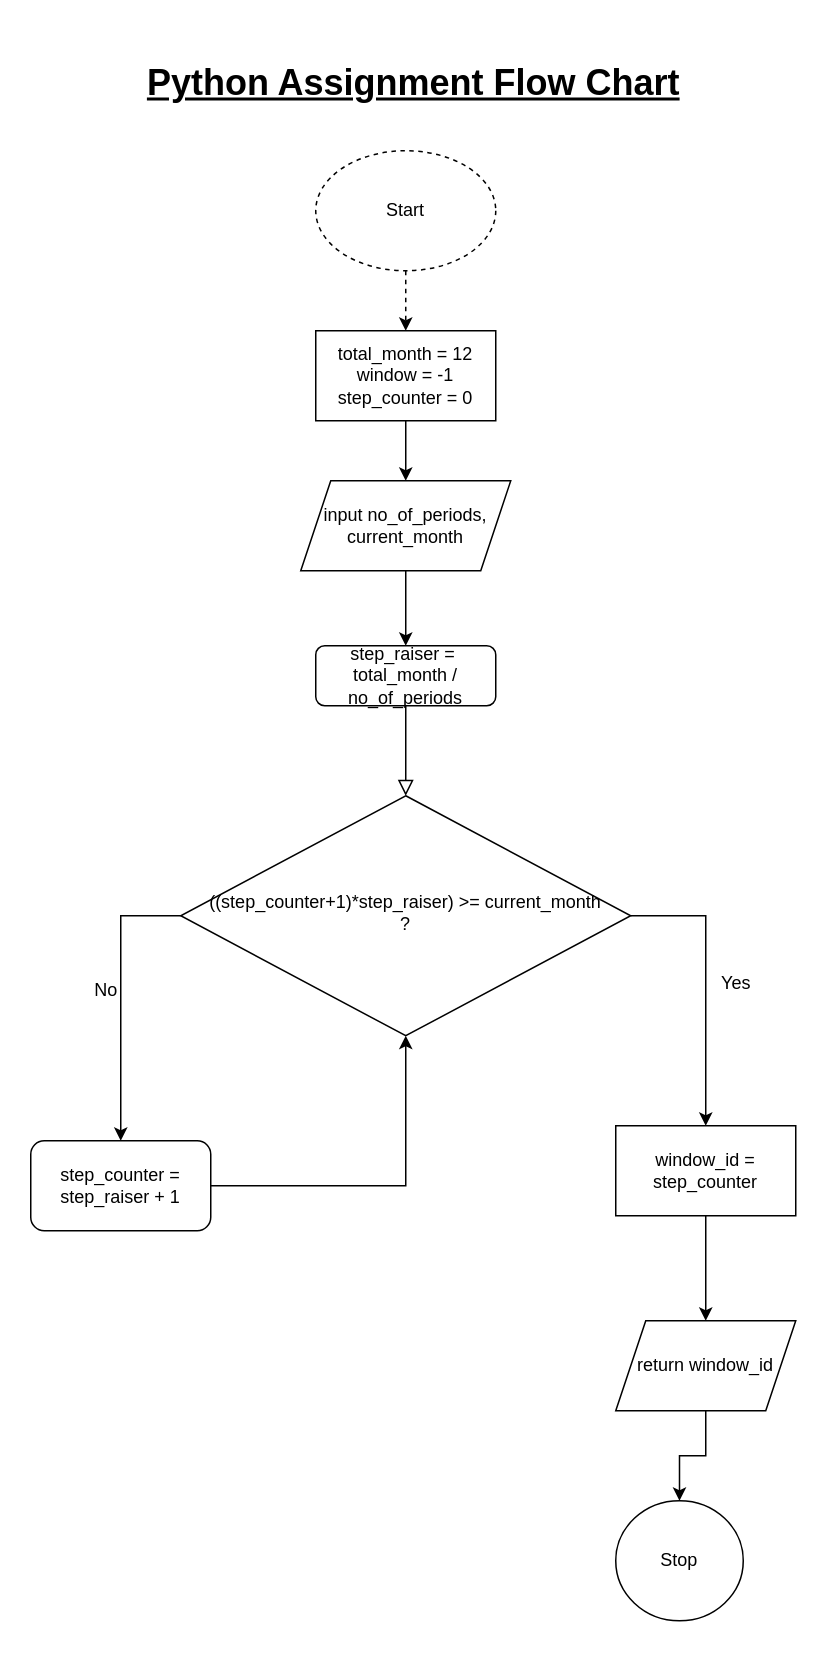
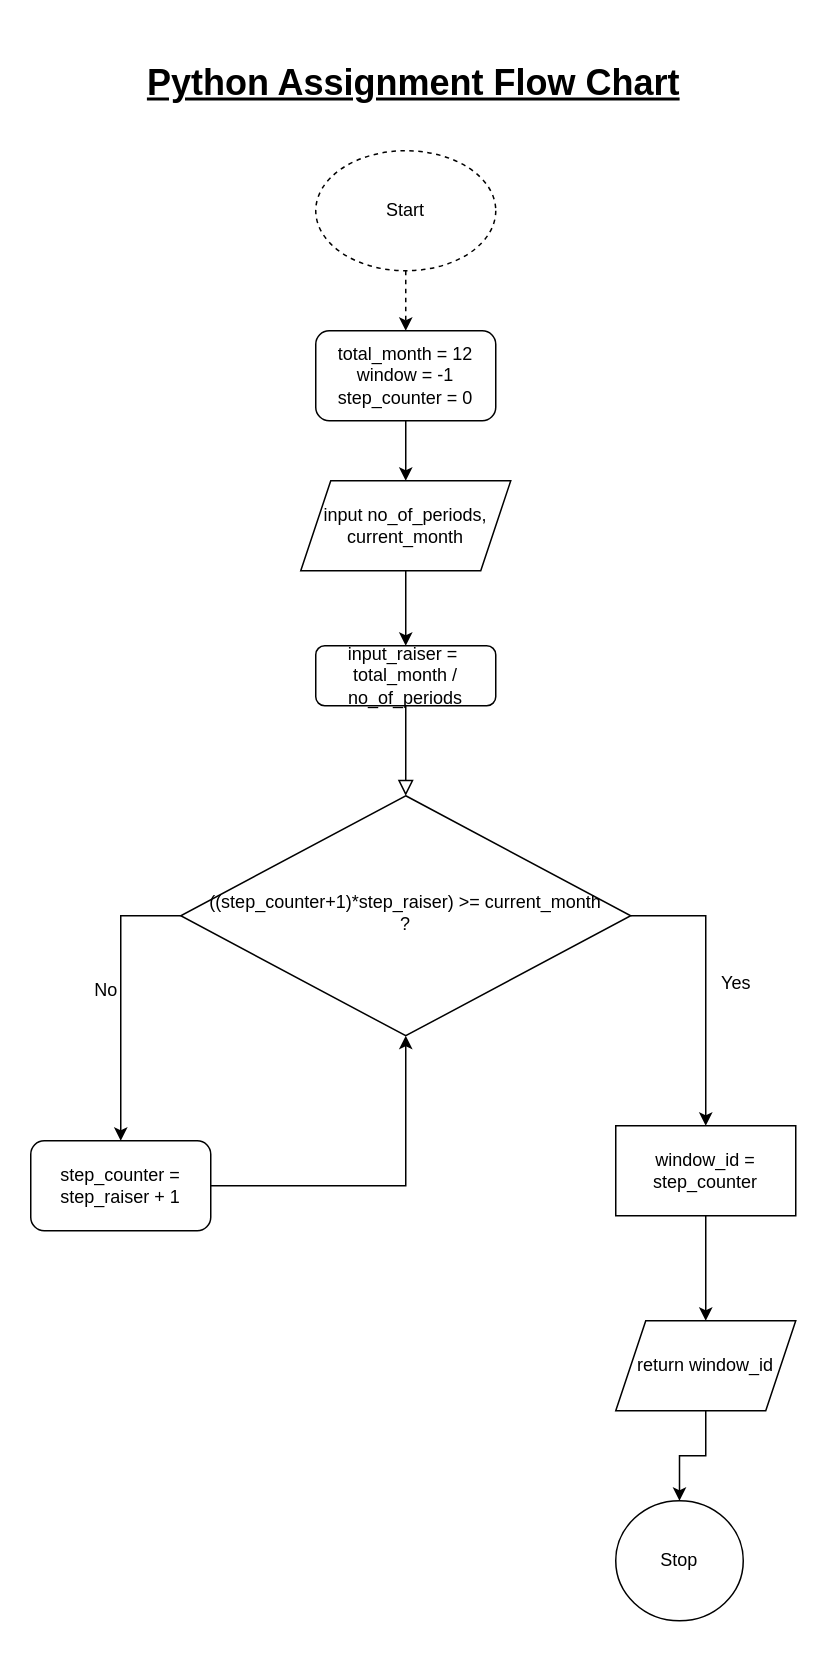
(406, 376) -> (406, 376)
(406, 676) -> (406, 676)
